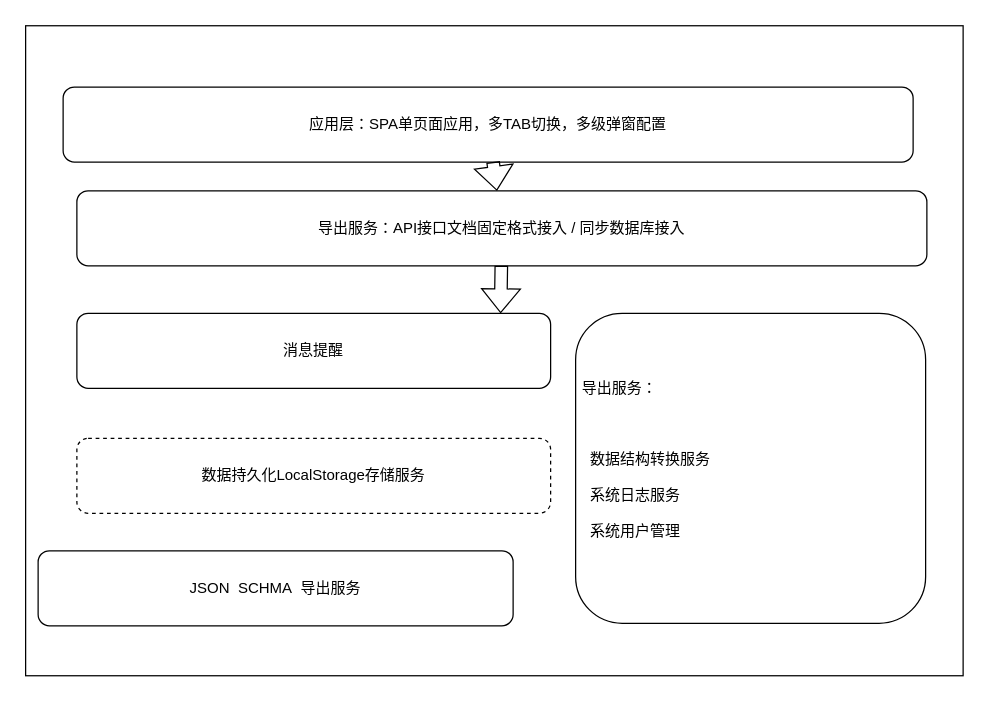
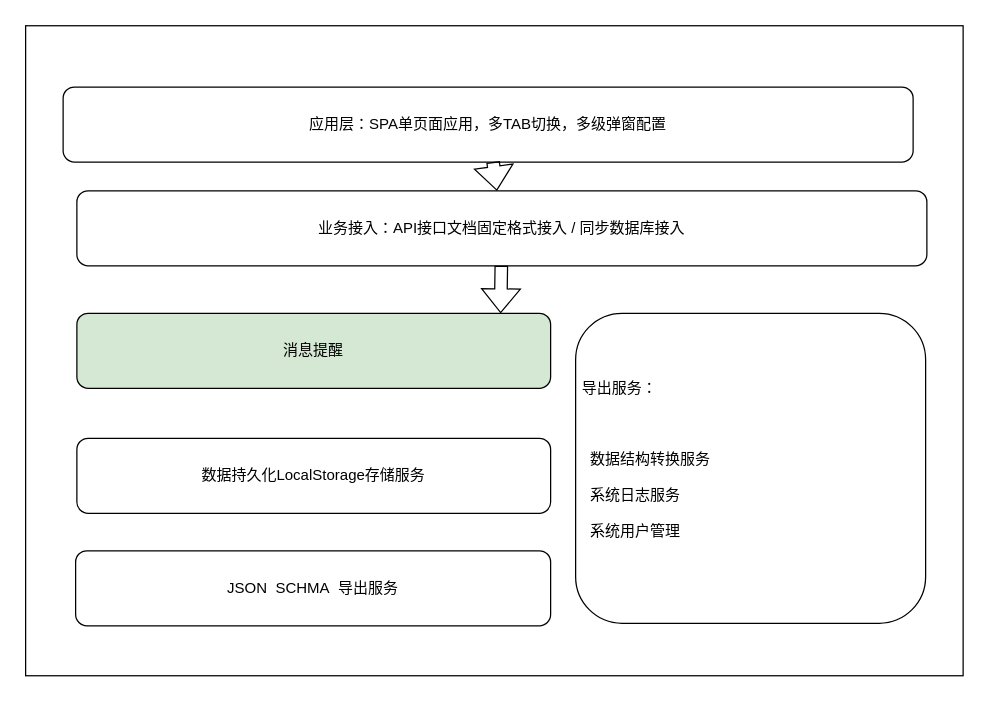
(502, 228) -> (502, 228)
(314, 351) -> (314, 351)
(314, 476) -> (314, 476)
(276, 588) -> (313, 588)
